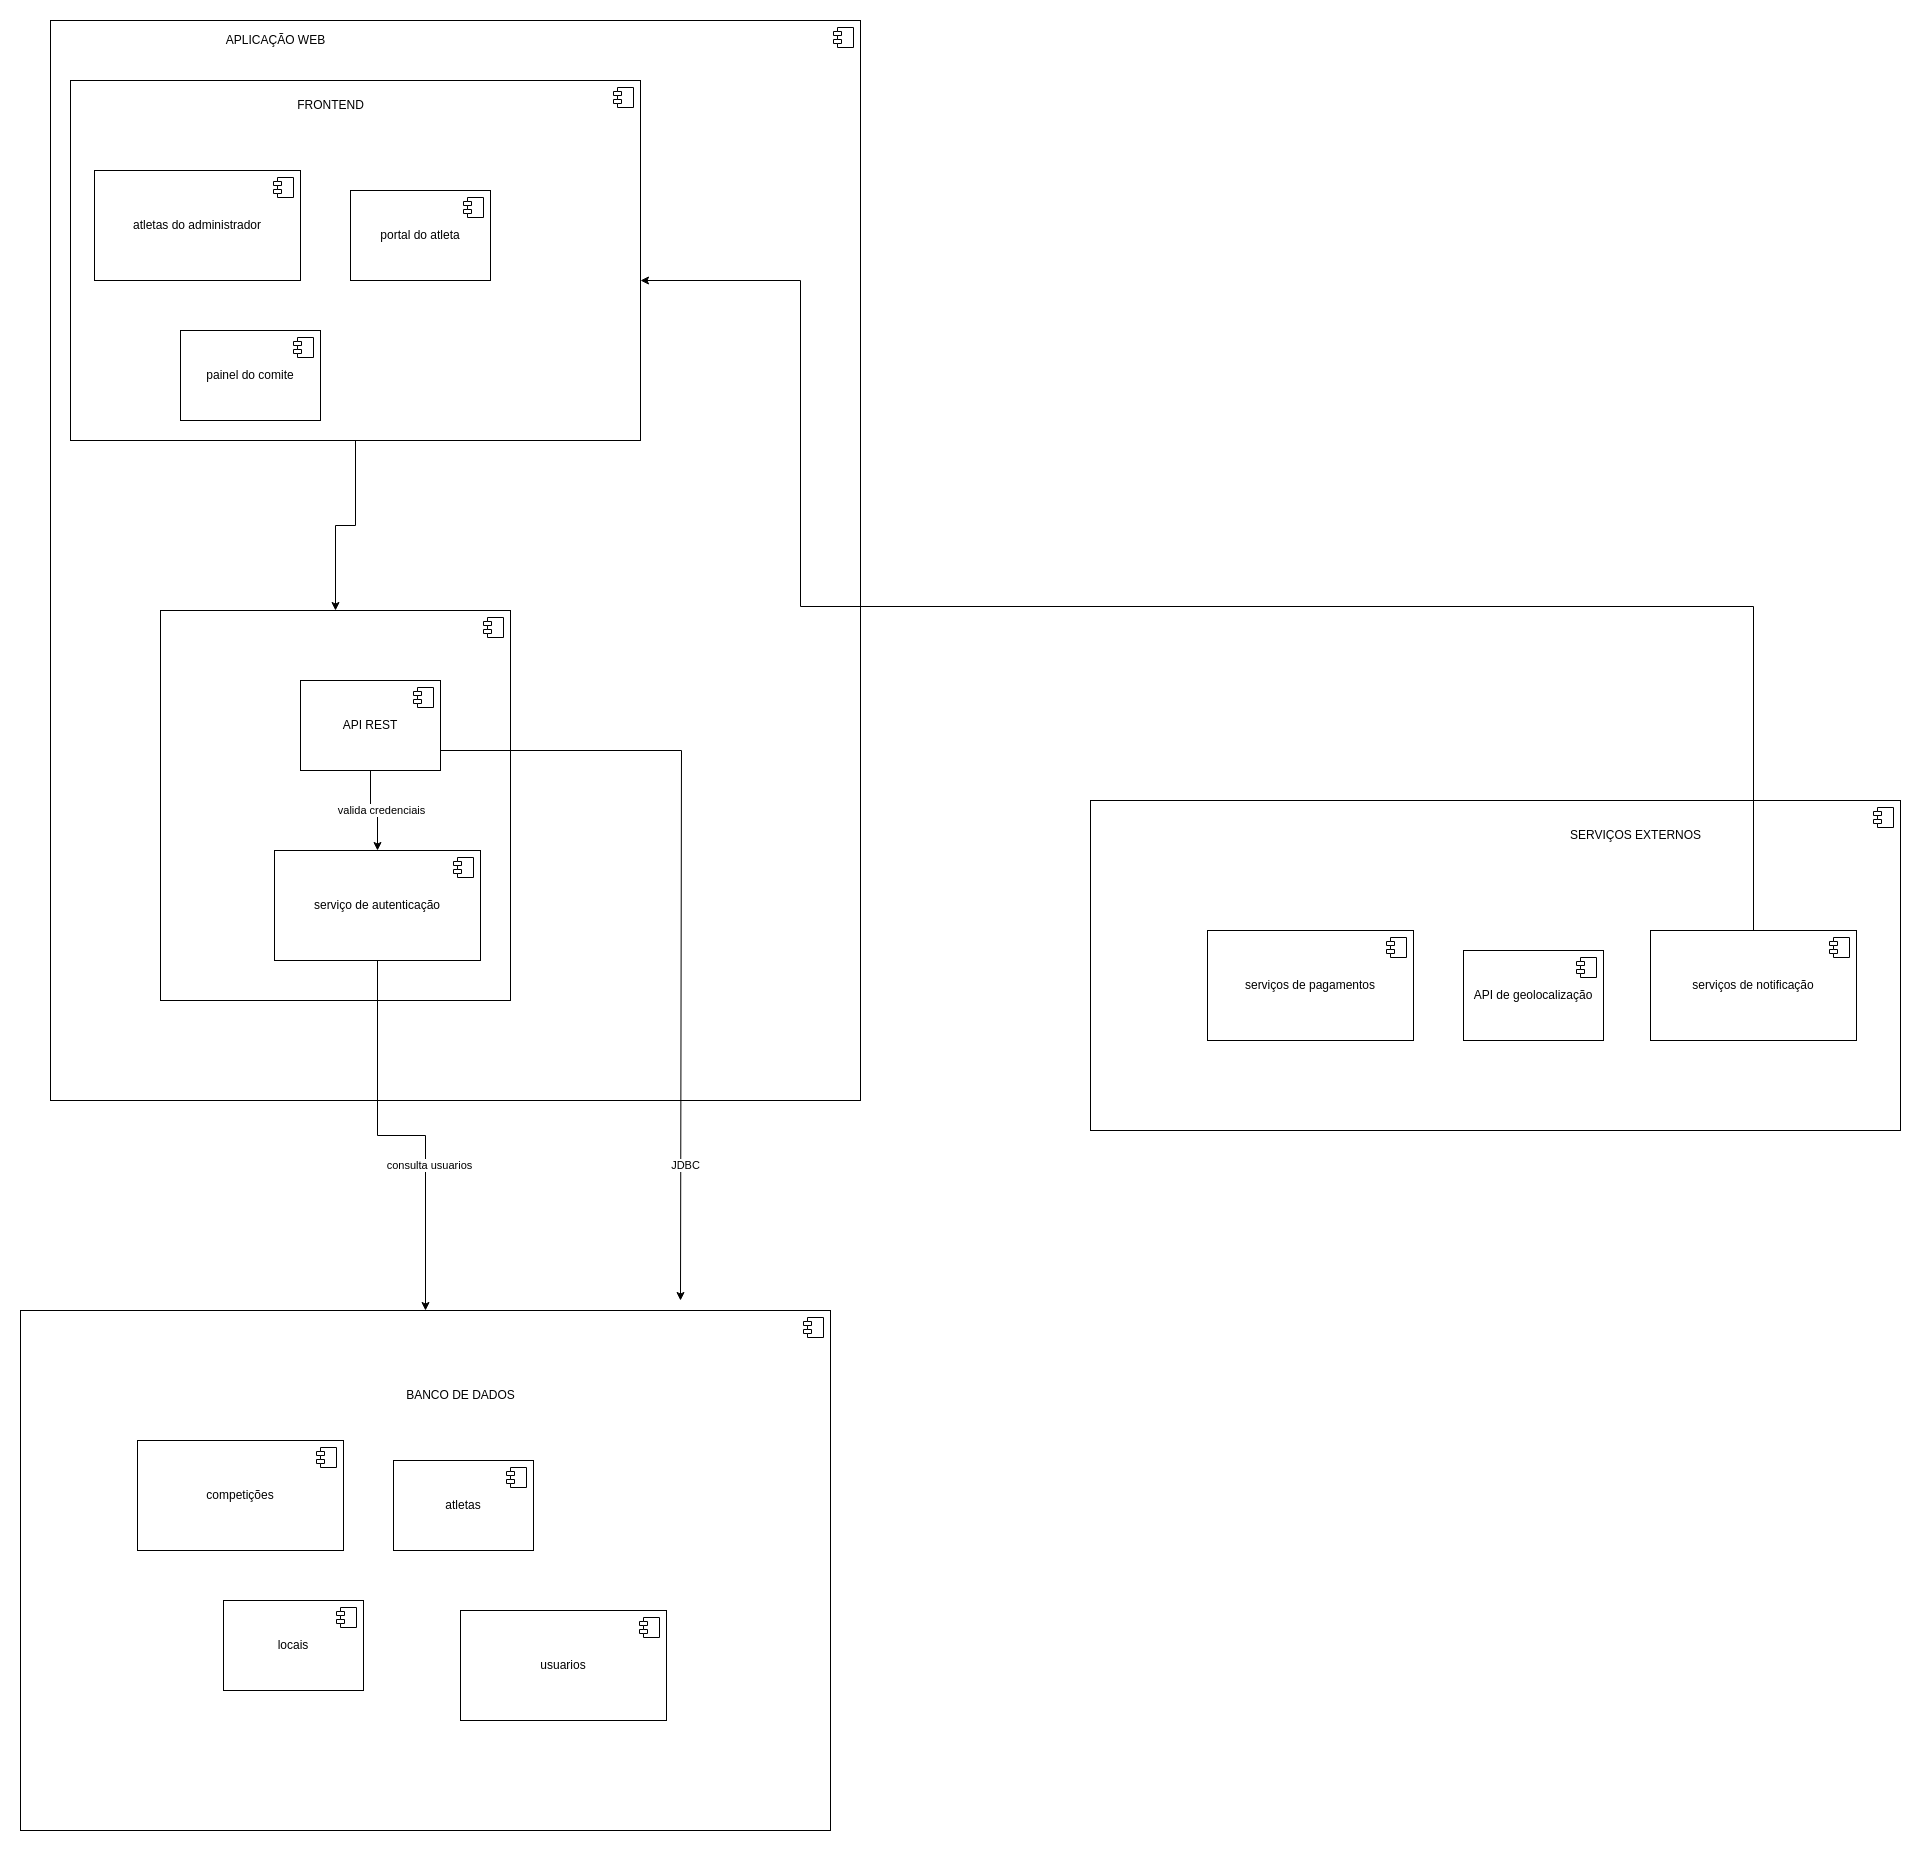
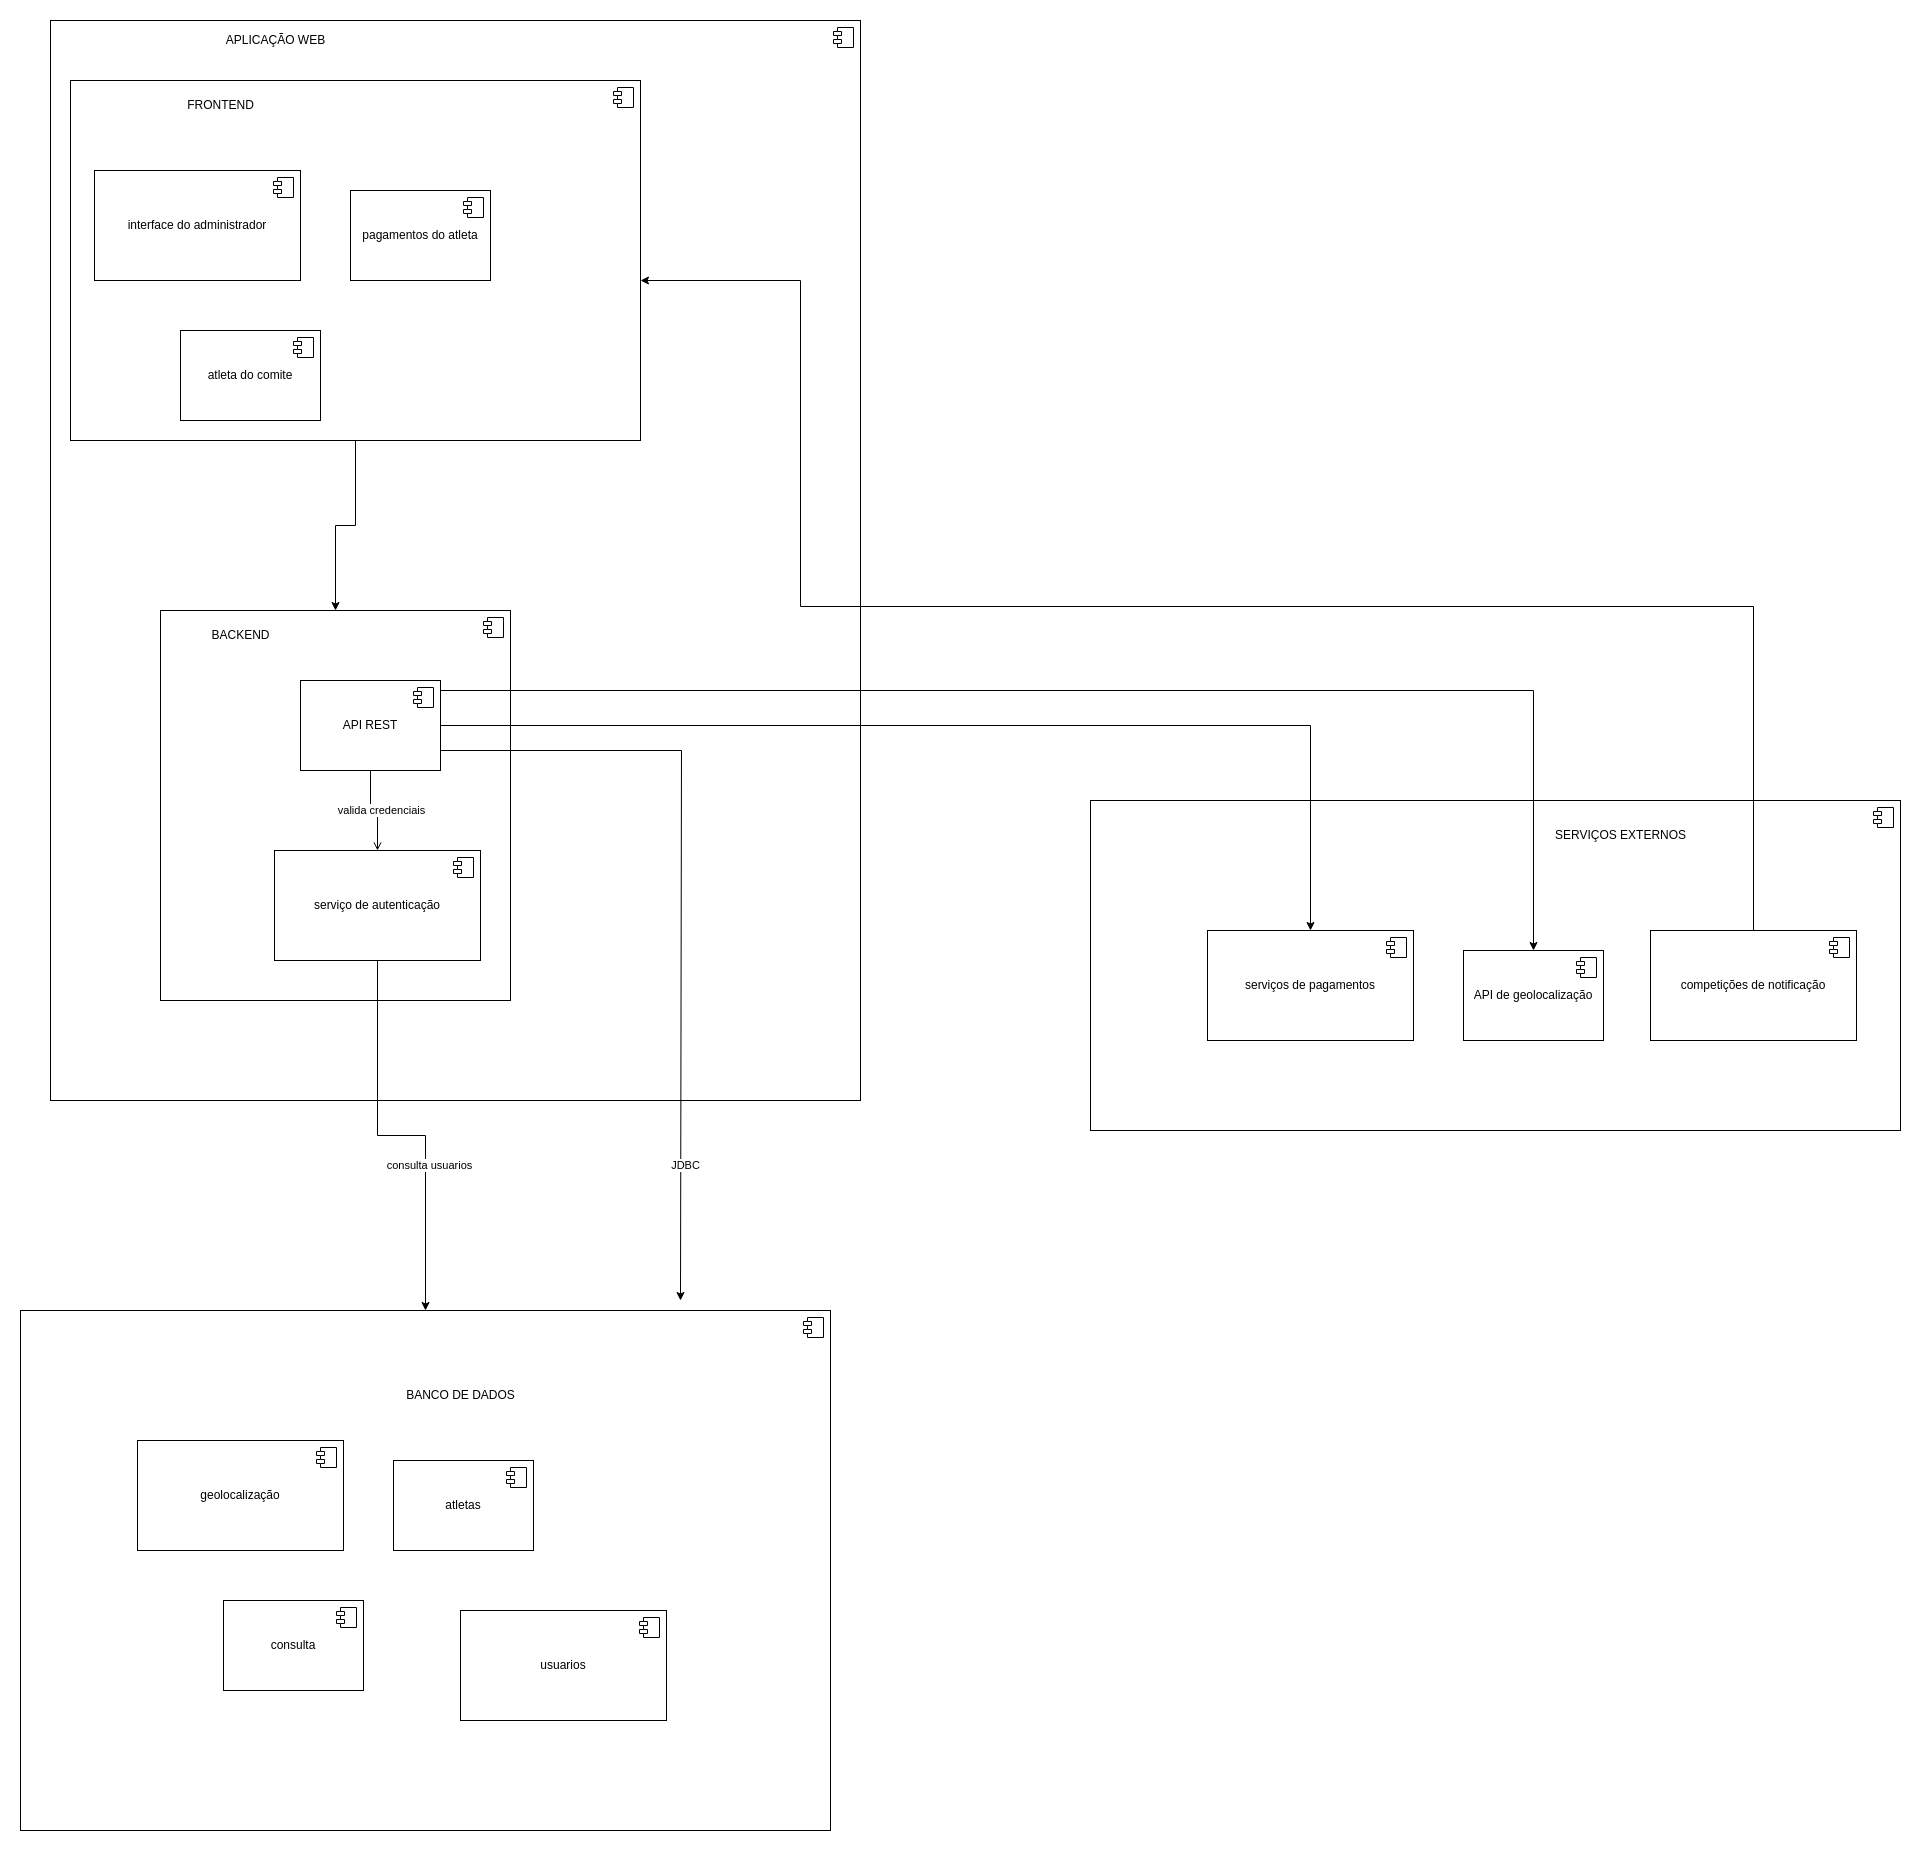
(331, 106) -> (221, 106)
(198, 226) -> (198, 226)
(421, 236) -> (421, 236)
(251, 376) -> (251, 376)
none -> (241, 636)
none -> (1114, 691)
none -> (975, 726)
(1636, 836) -> (1621, 836)
(378, 842) -> (378, 843)
(1754, 986) -> (1754, 986)
(241, 1496) -> (241, 1496)
(294, 1646) -> (294, 1646)
